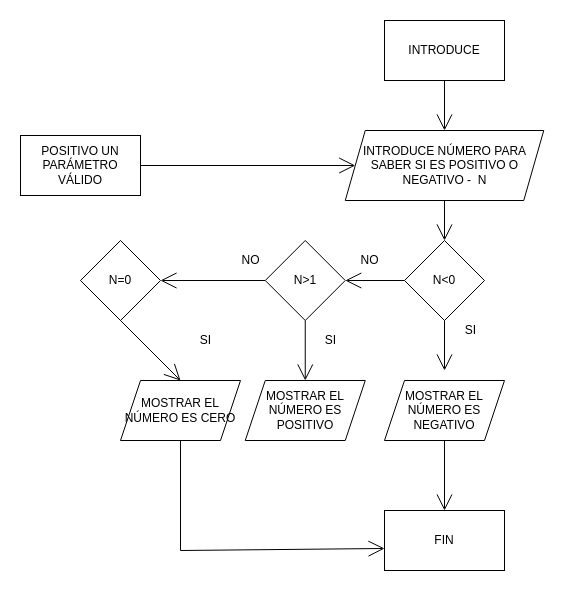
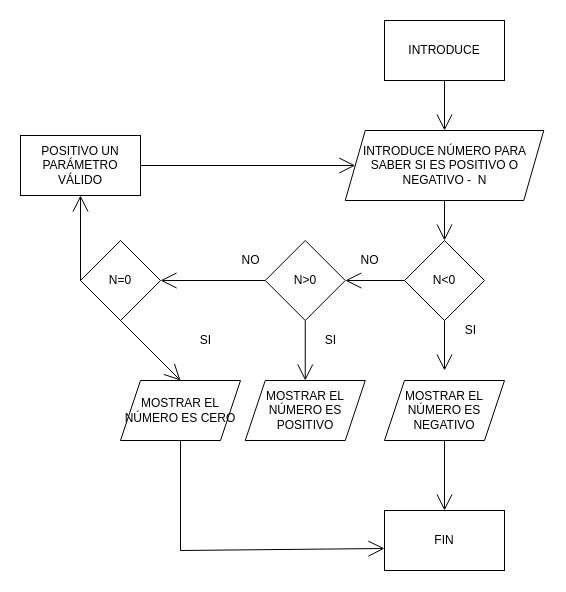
none -> (81, 239)
(306, 281) -> (306, 281)
